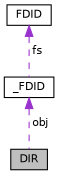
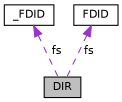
(29, 57) -> (77, 56)
(39, 123) -> (56, 51)
